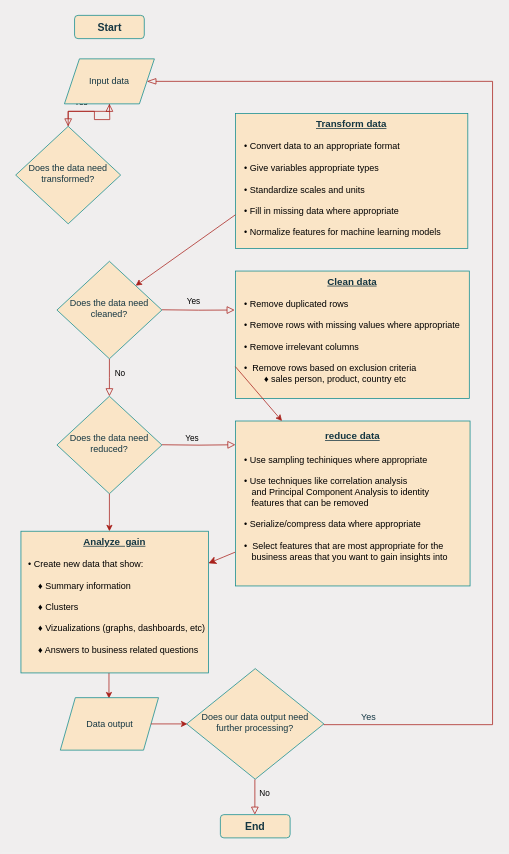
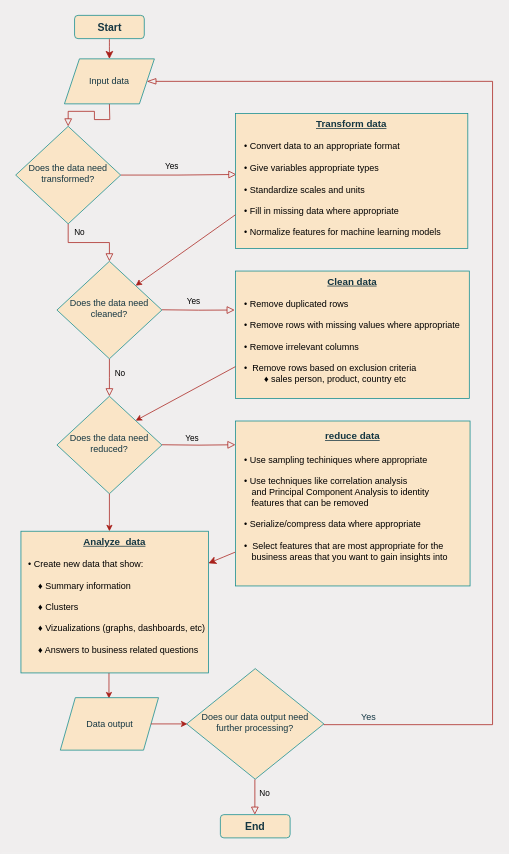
none -> (109, 44)
(101, 111) -> (174, 175)
none -> (85, 243)
(257, 392) -> (187, 393)
(114, 542) -> (114, 542)
